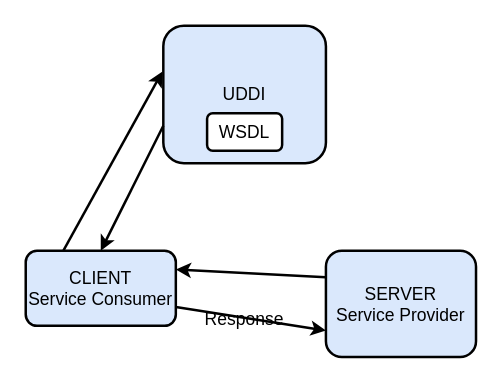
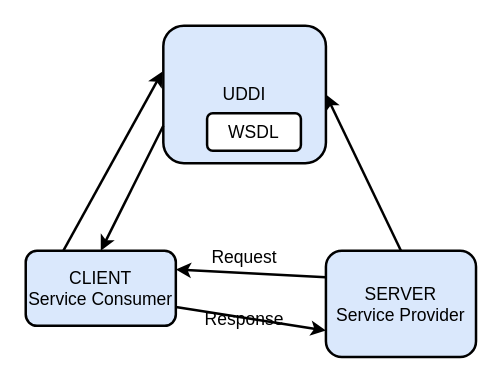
(244, 132) -> (254, 132)
none -> (365, 177)
none -> (244, 257)
